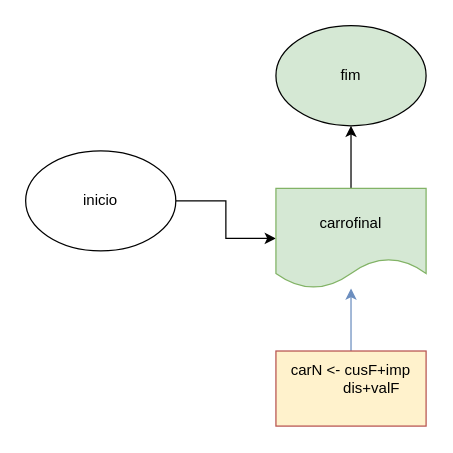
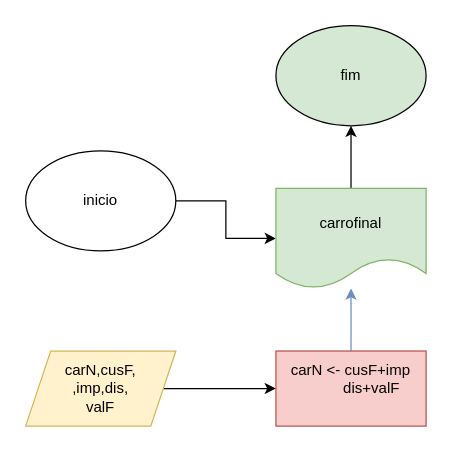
none -> (101, 388)
none -> (215, 388)
(351, 388) -> (351, 388)
